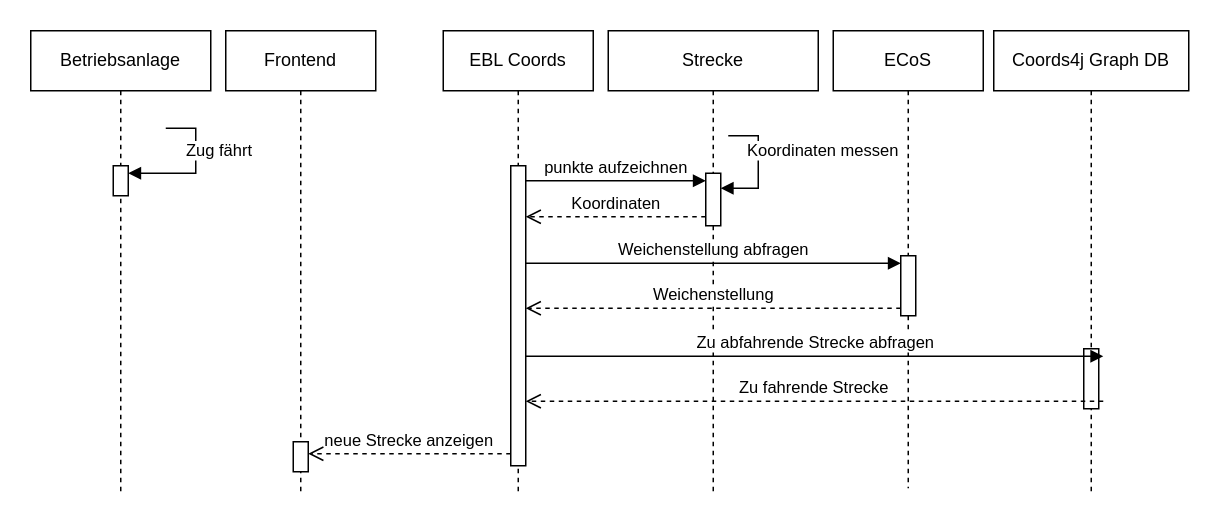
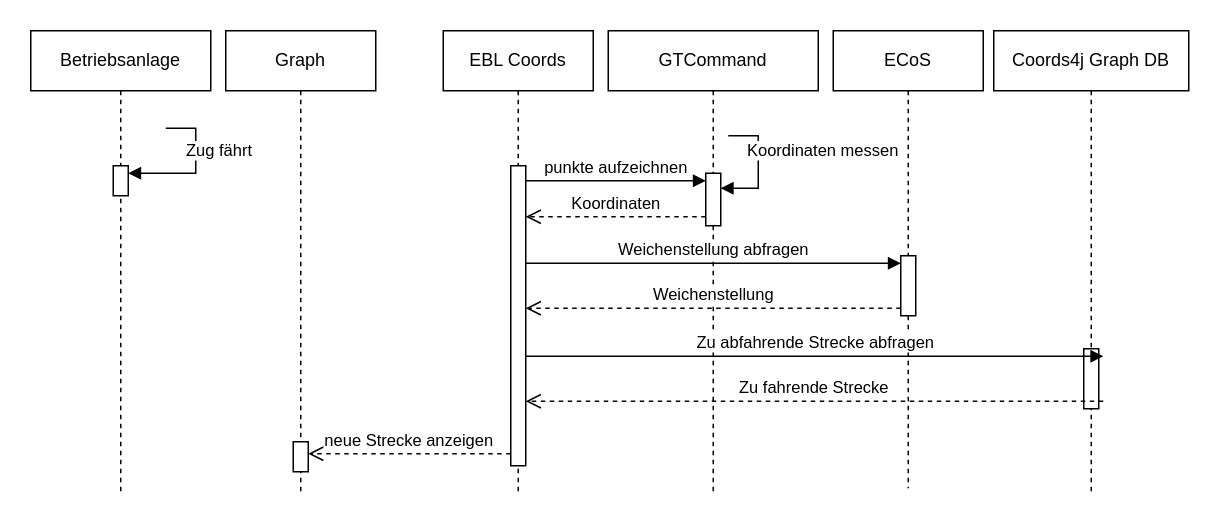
(301, 61) -> (301, 61)
(713, 61) -> (713, 61)
